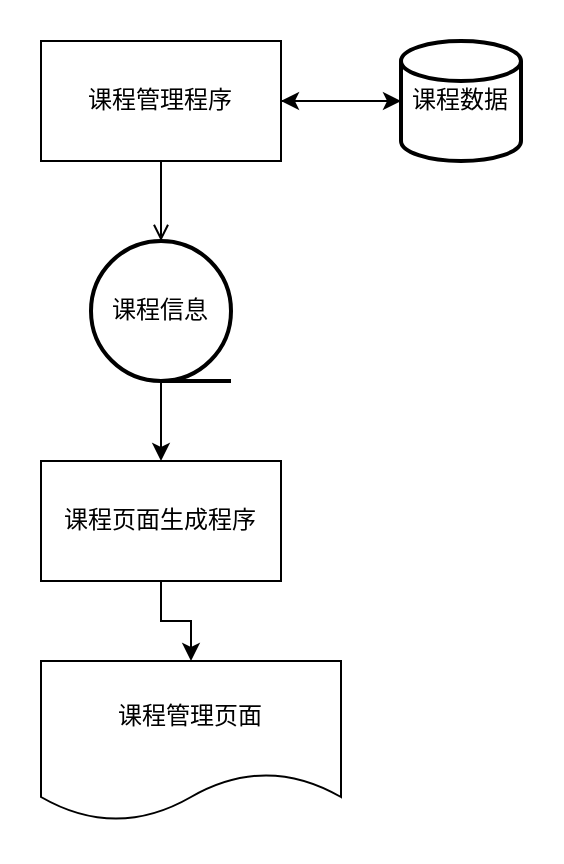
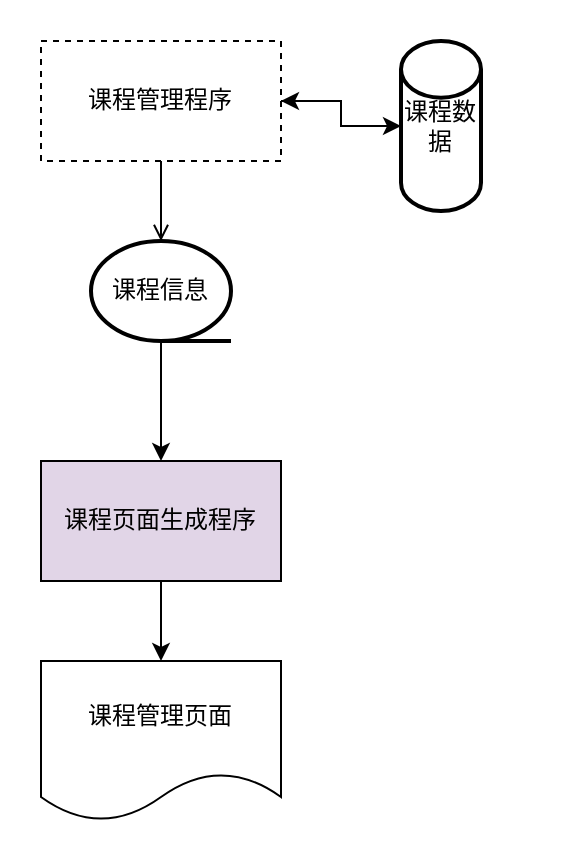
(161, 101) -> (161, 101)
(461, 101) -> (441, 126)
(161, 311) -> (161, 291)
(161, 521) -> (161, 521)
(191, 741) -> (161, 741)
